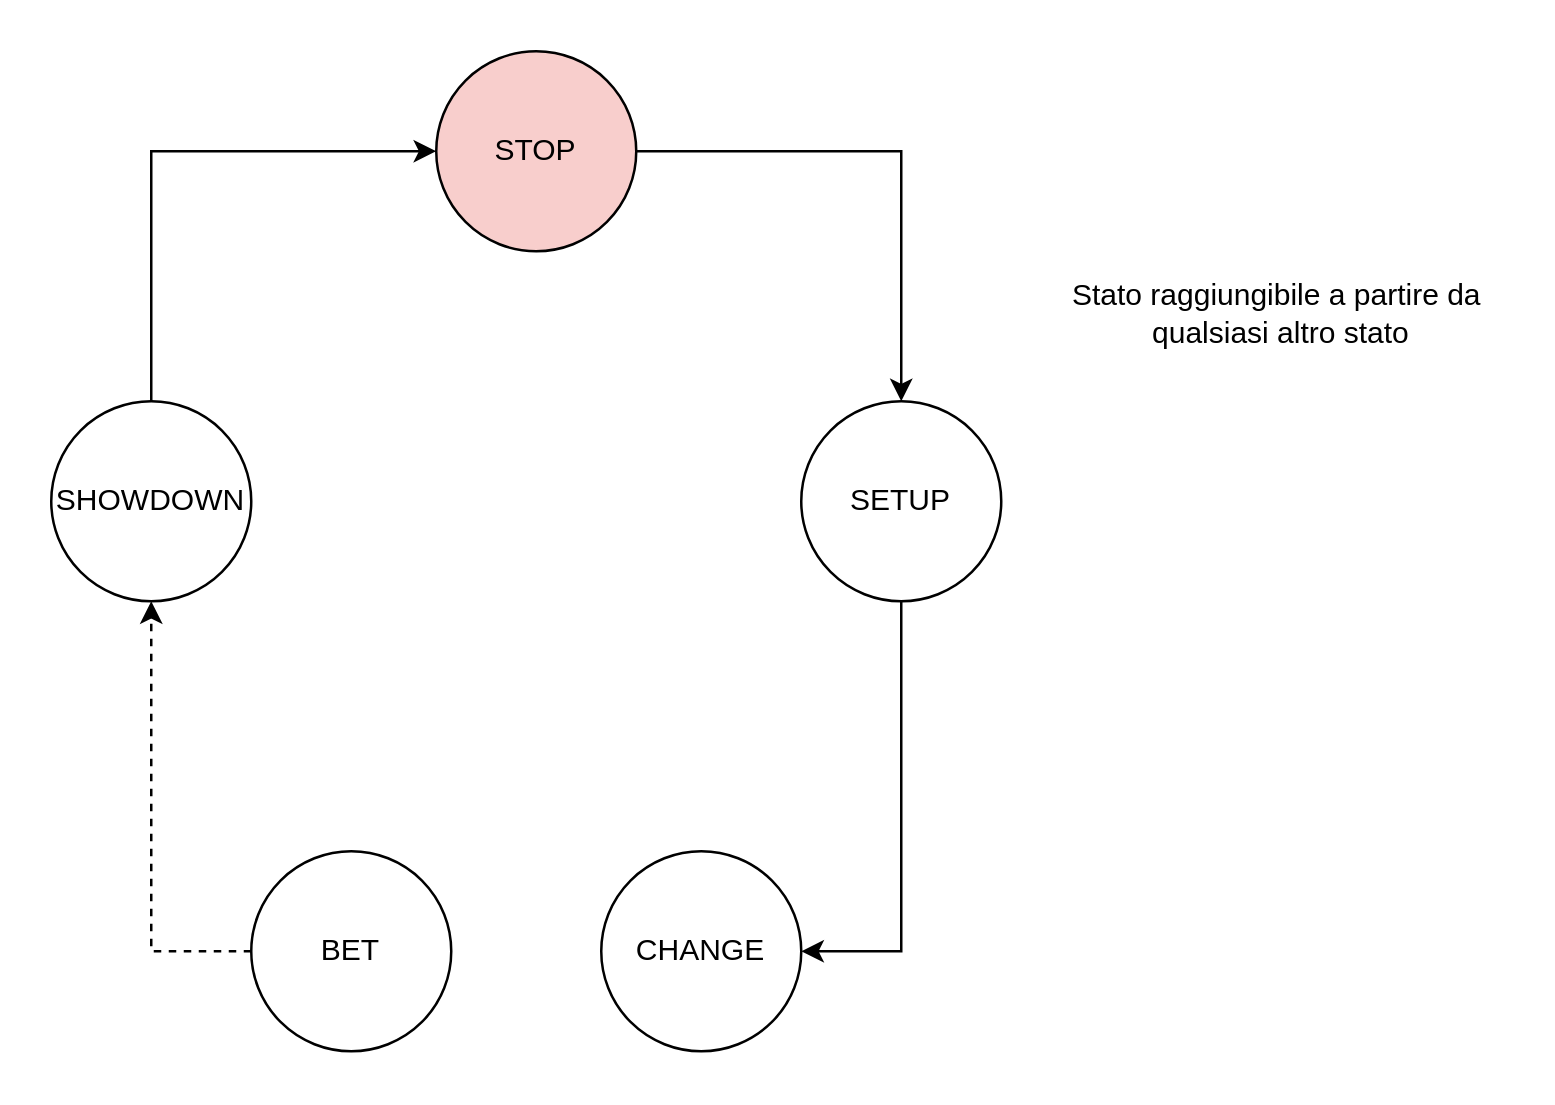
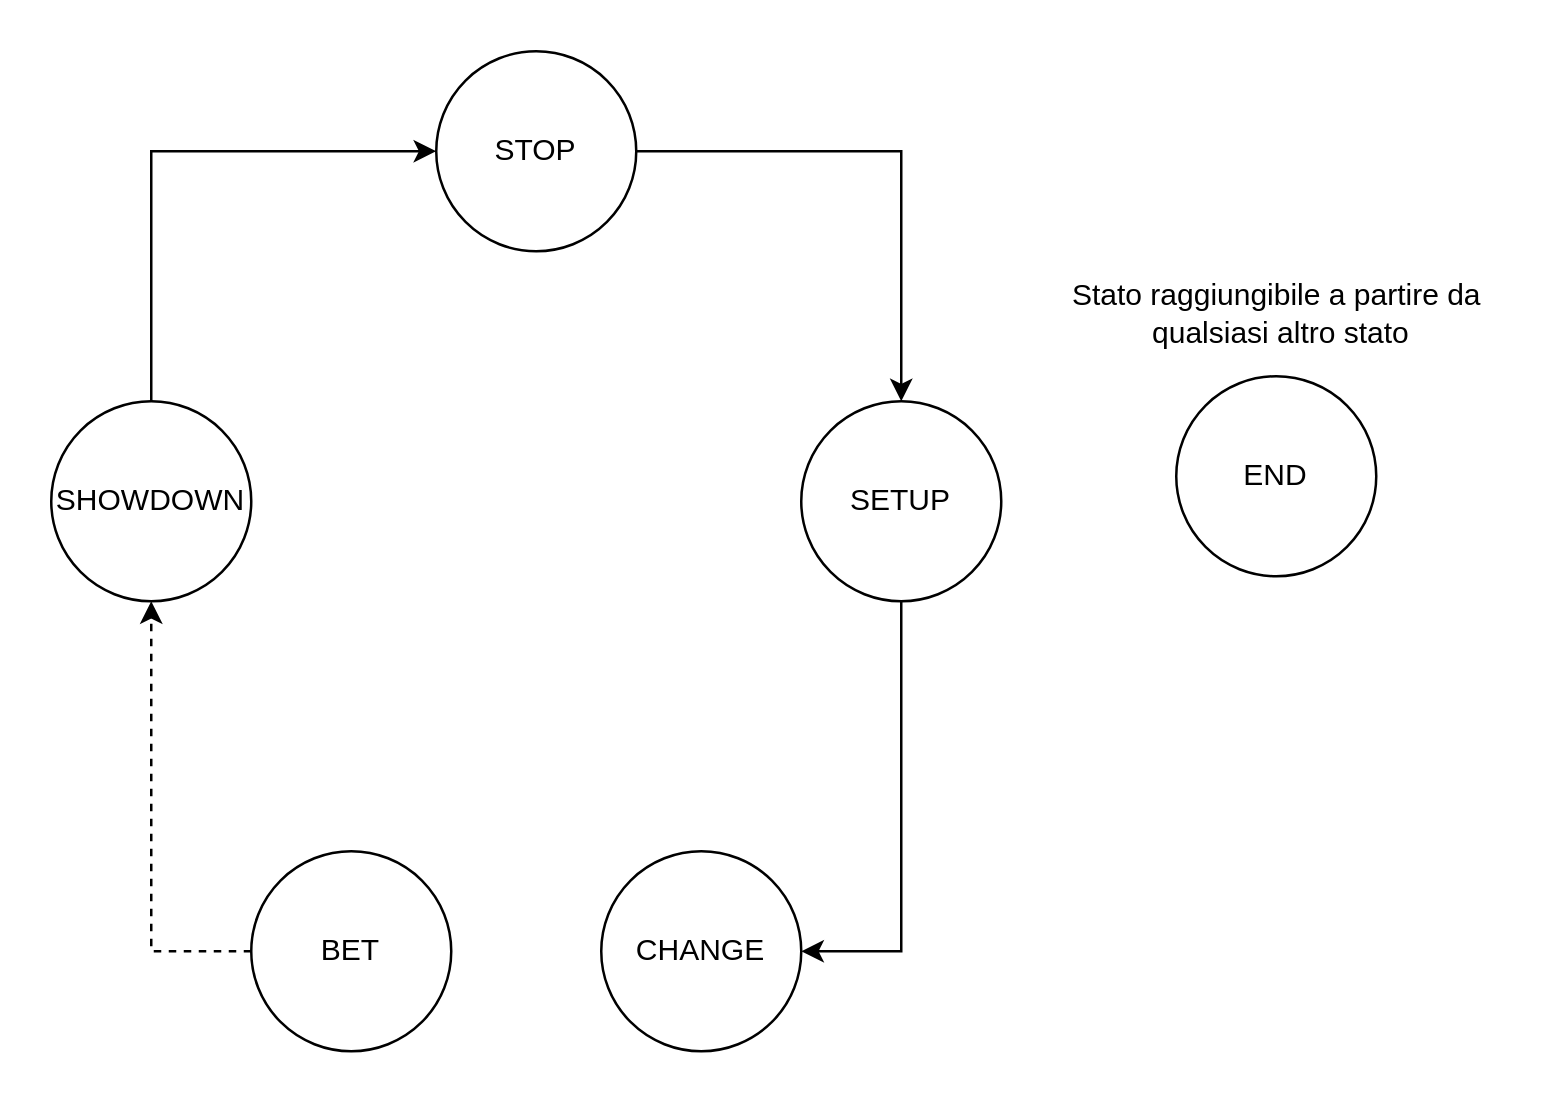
(536, 151) -> (536, 151)
none -> (1276, 476)
